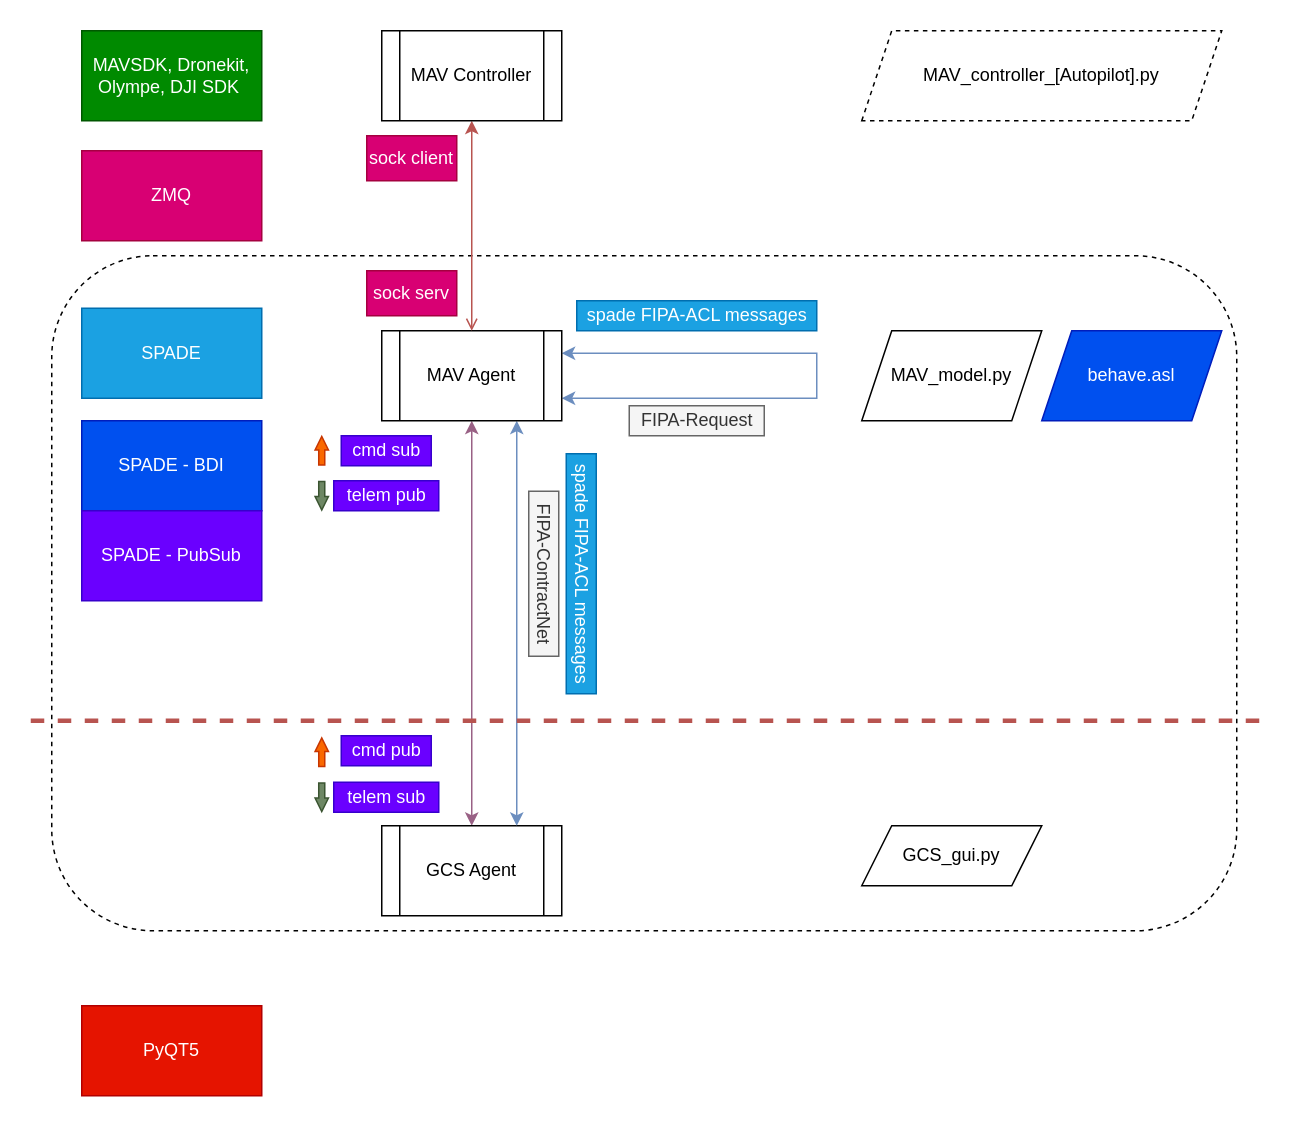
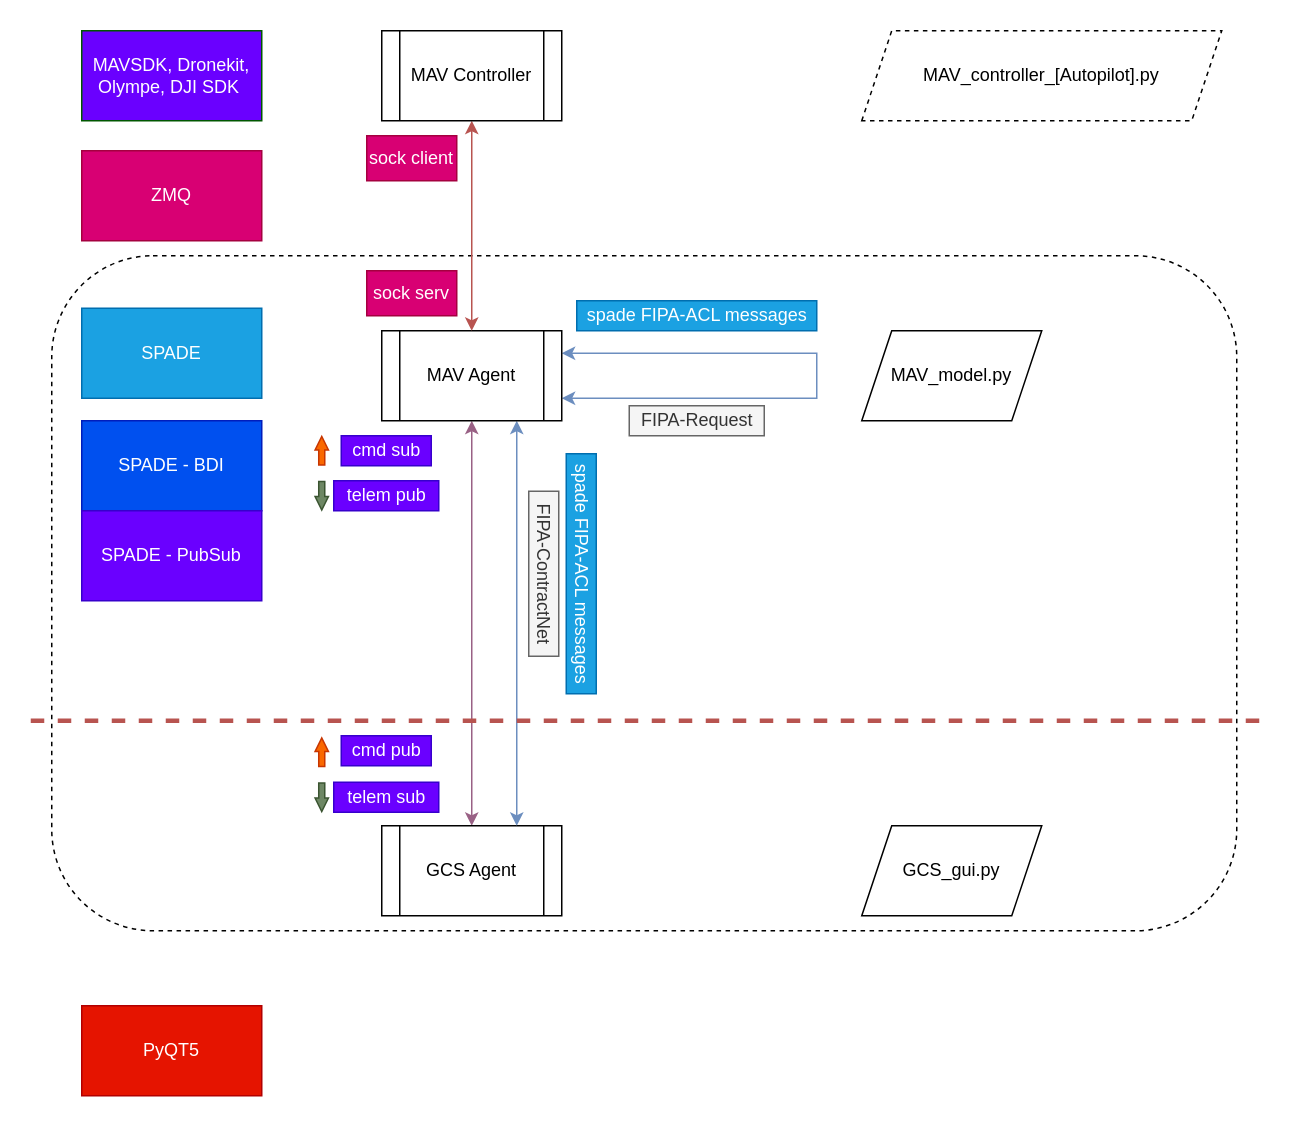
(172, 76) -> (172, 76)
(472, 321) -> (472, 319)
(1132, 376) -> none
(952, 856) -> (952, 871)
